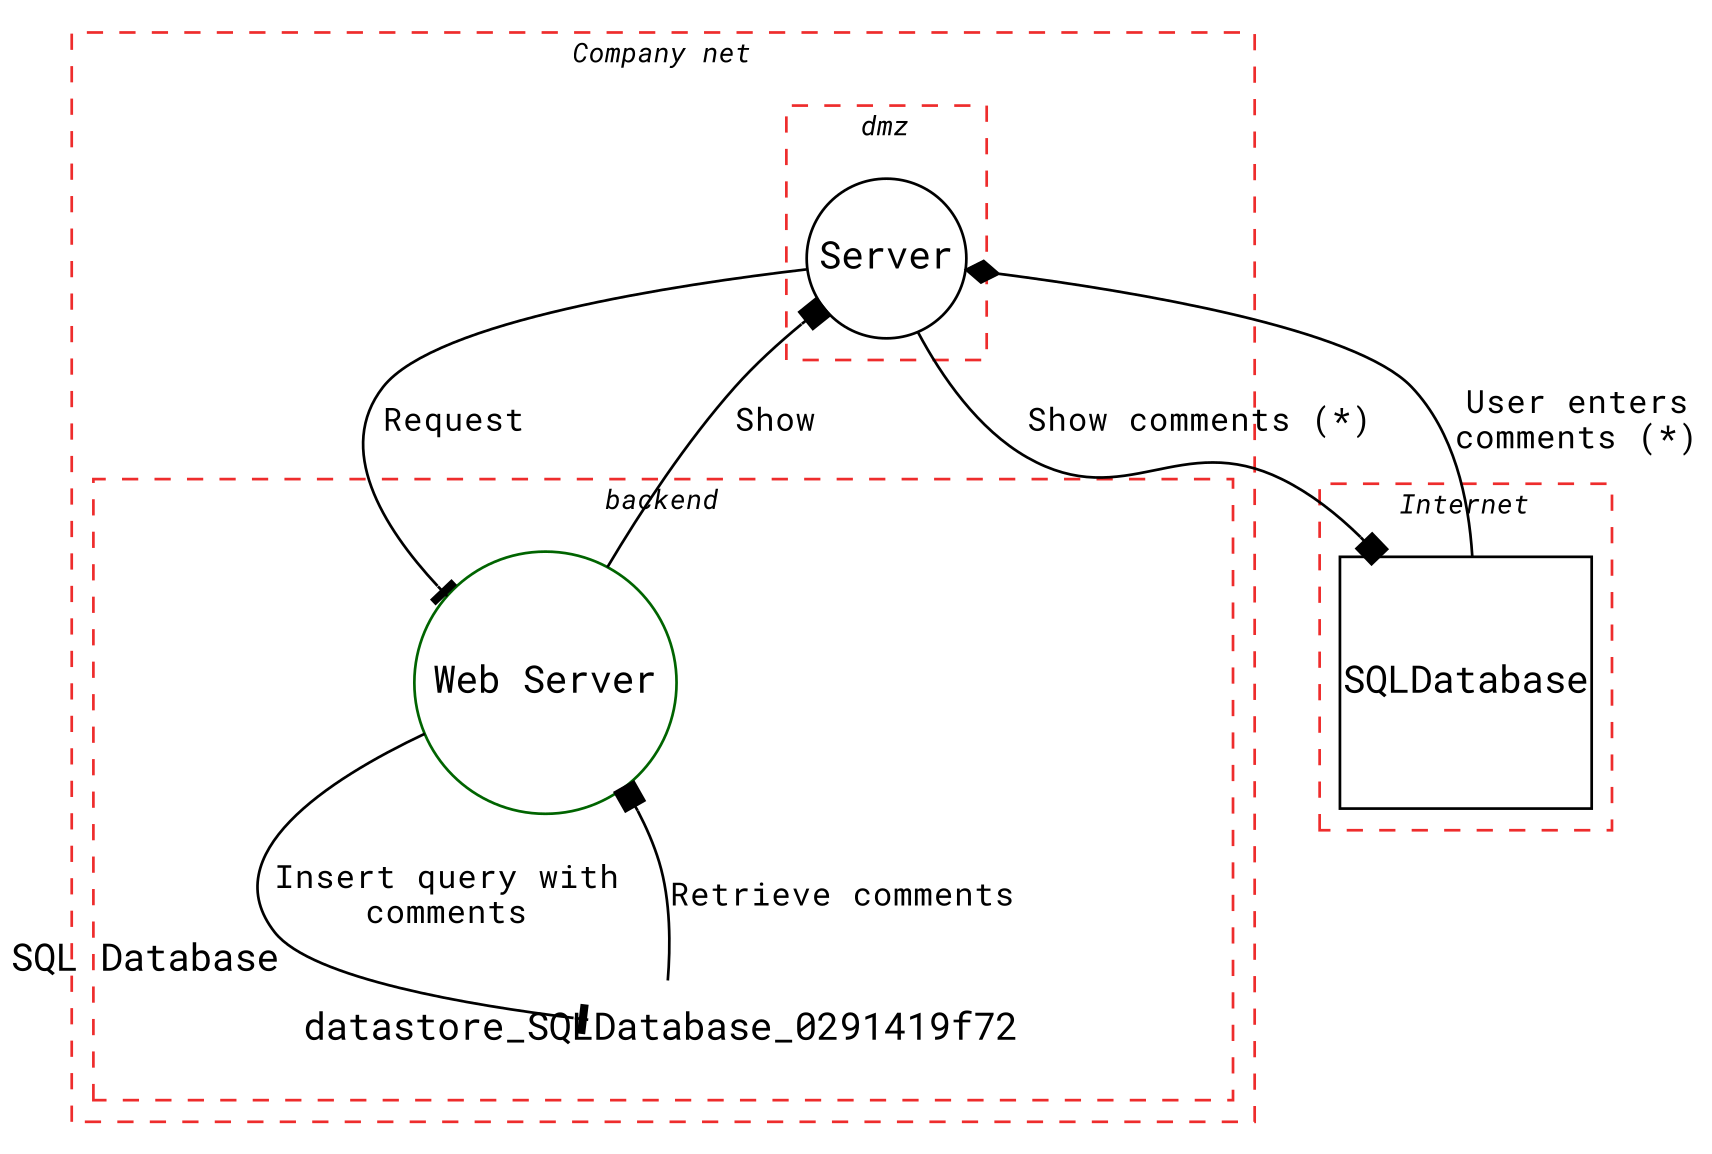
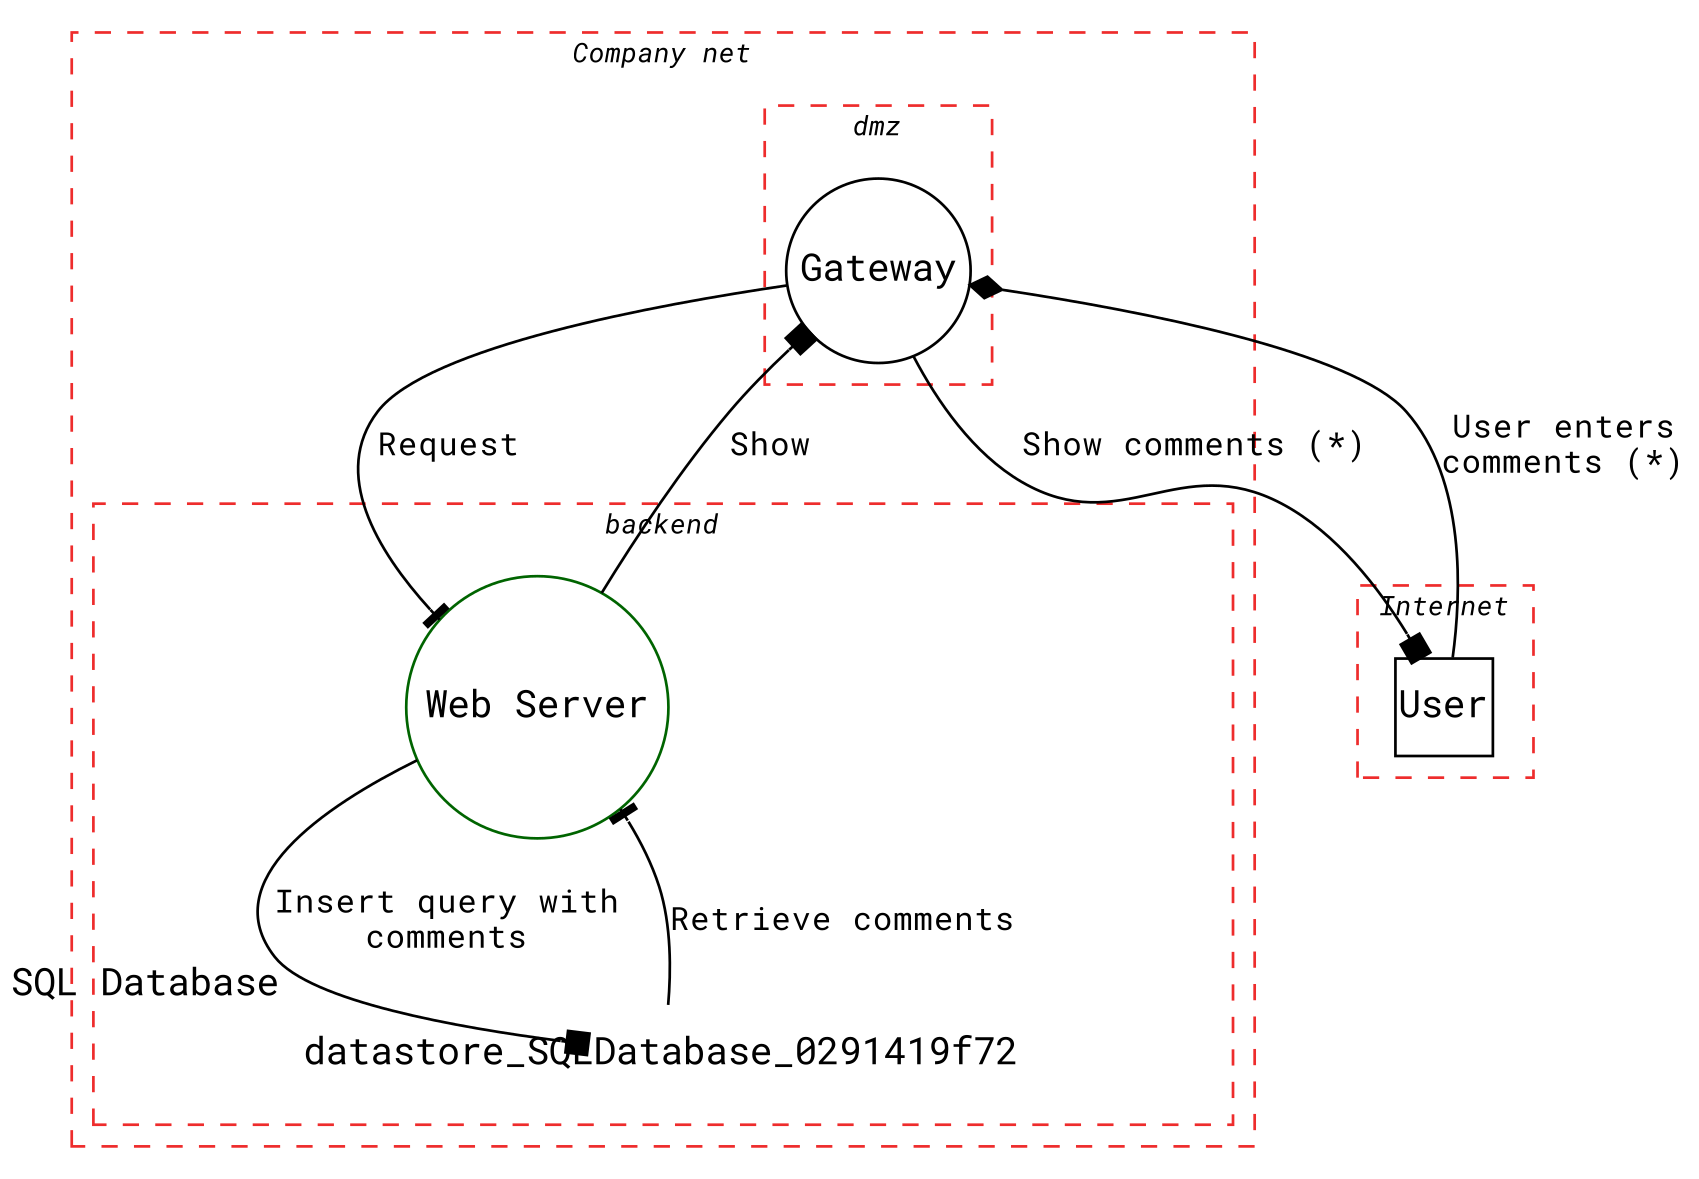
(887, 259) -> (878, 271)
(1466, 683) -> (1444, 707)
(666, 893) -> (665, 910)
(286, 942) -> (284, 965)
